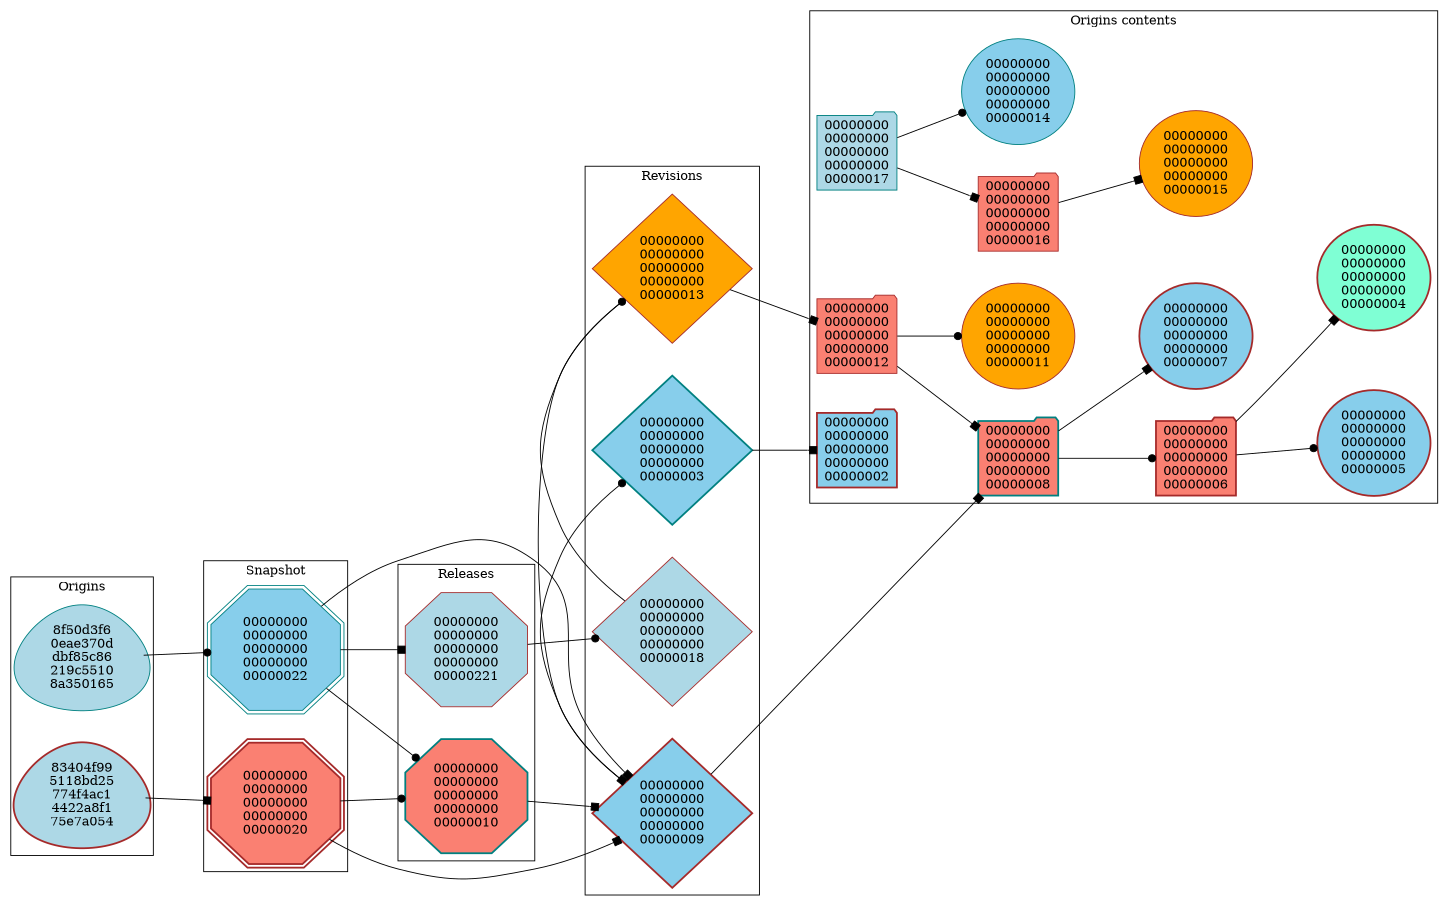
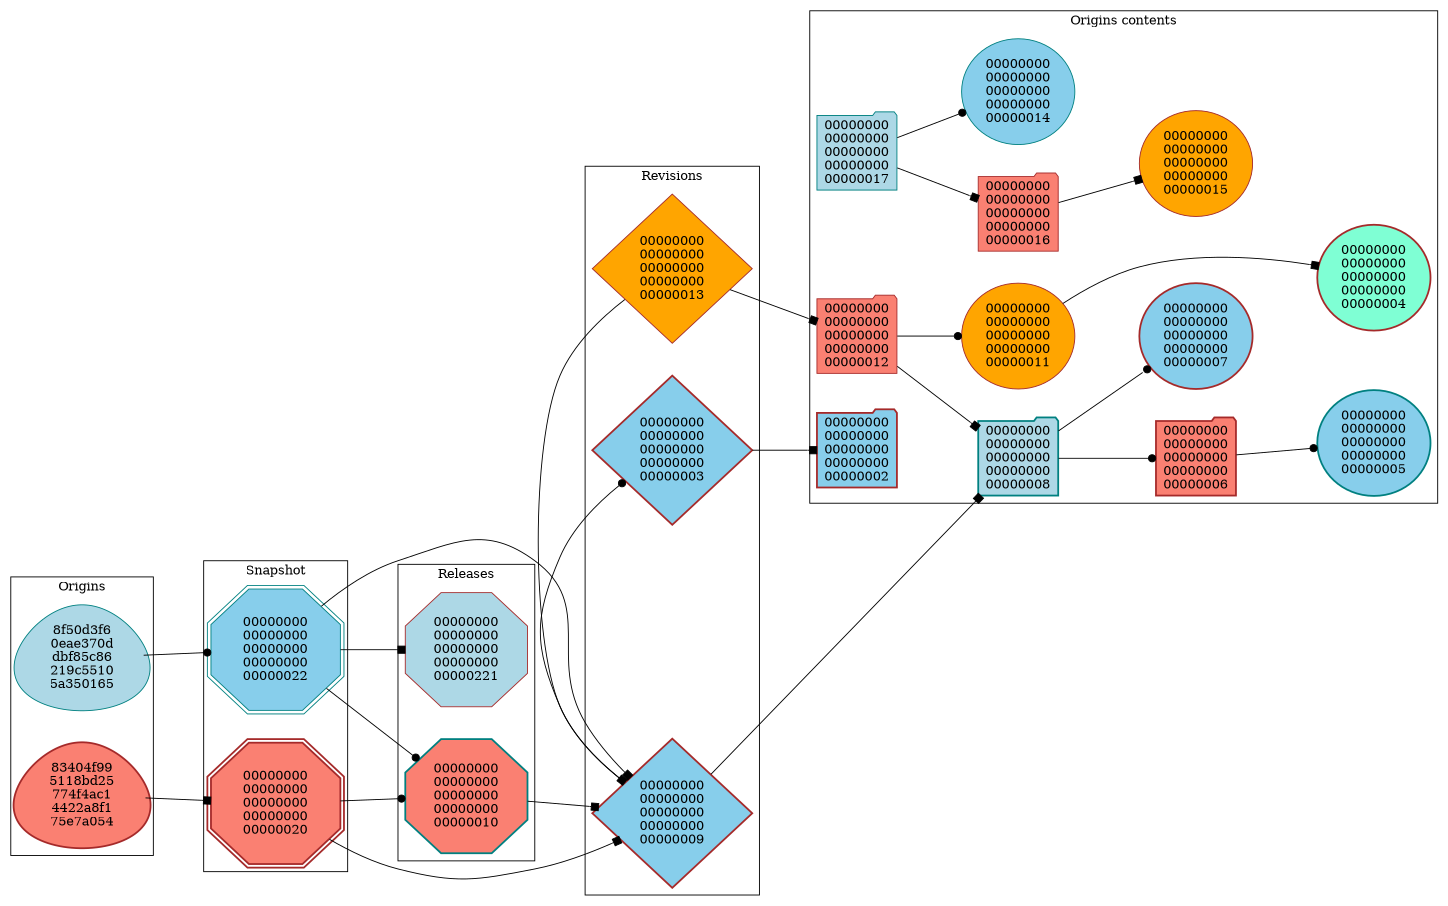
(1284, 373) -> (1182, 259)
(1101, 402) -> (1101, 402)
(1374, 443) -> (1374, 443)
(672, 450) -> (672, 450)
(1018, 458) -> (1018, 458)
(672, 632) -> none
(82, 658) -> (82, 658)
(82, 795) -> (82, 795)
